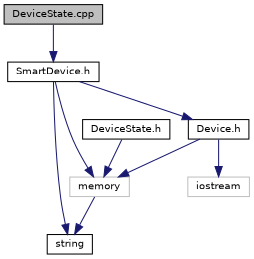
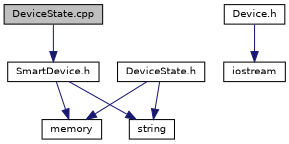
(131, 99) -> none
(164, 156) -> none
(100, 187) -> (72, 129)
(219, 187) -> (255, 72)
(87, 211) -> (157, 96)
